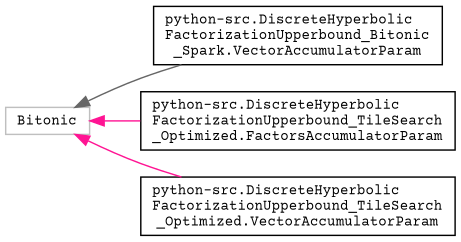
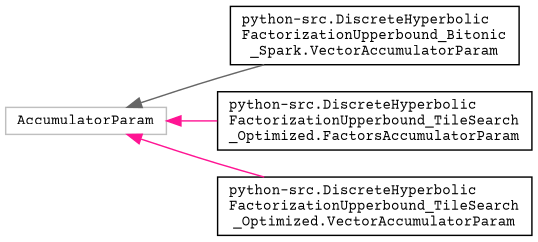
(48, 121) -> (86, 121)
